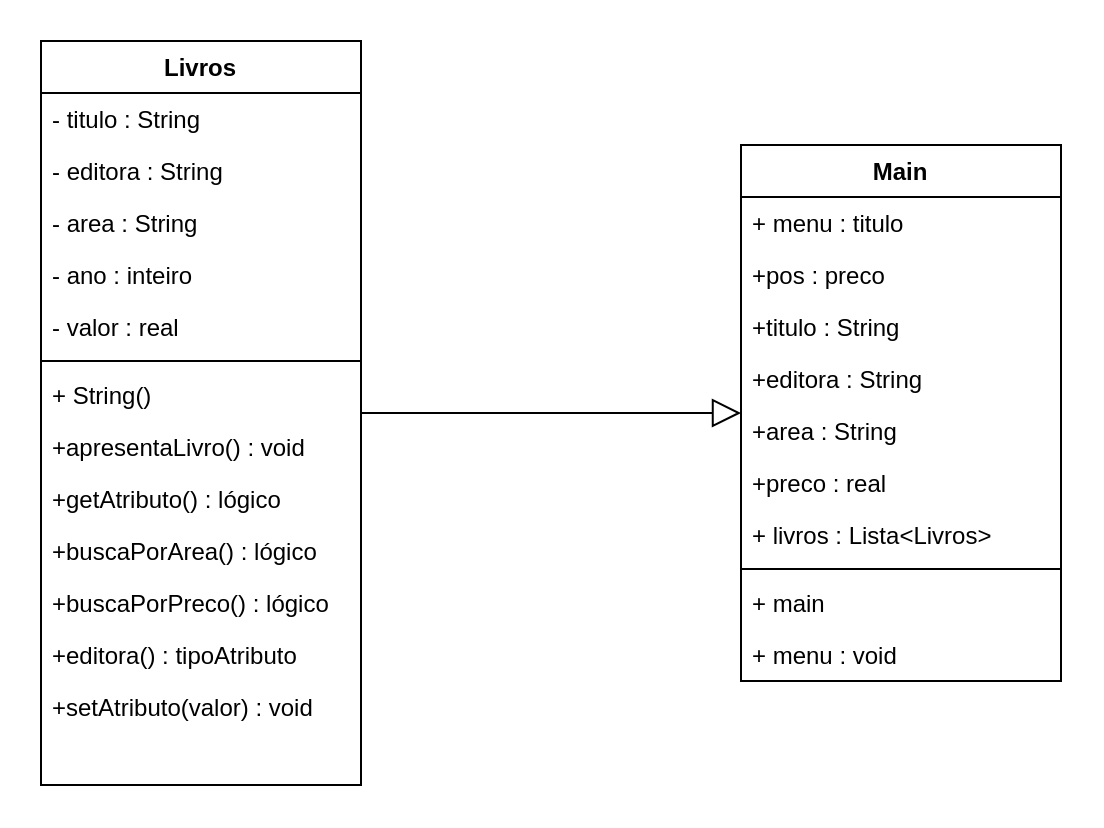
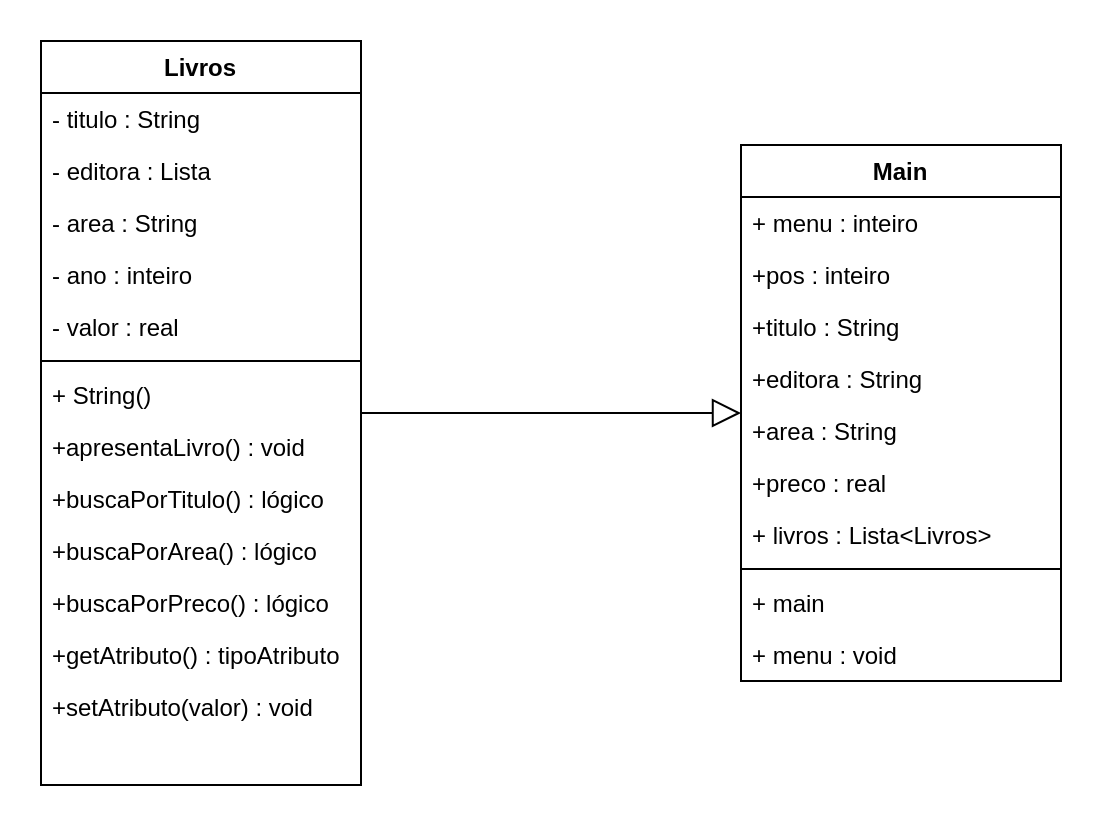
(154, 172) -> (148, 172)
(834, 224) -> (841, 224)
(823, 276) -> (830, 276)
(188, 500) -> (205, 500)
(201, 656) -> (228, 656)
